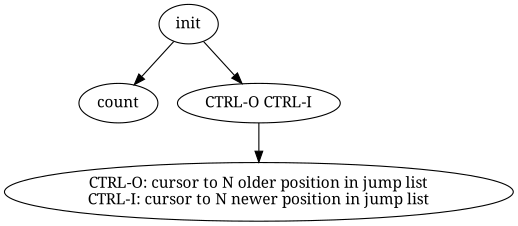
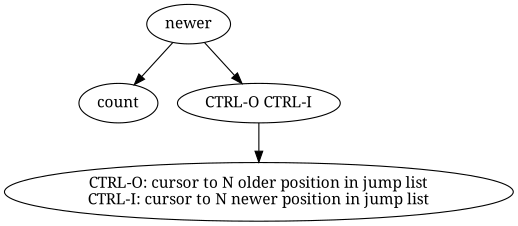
(189, 24) -> (189, 24)
